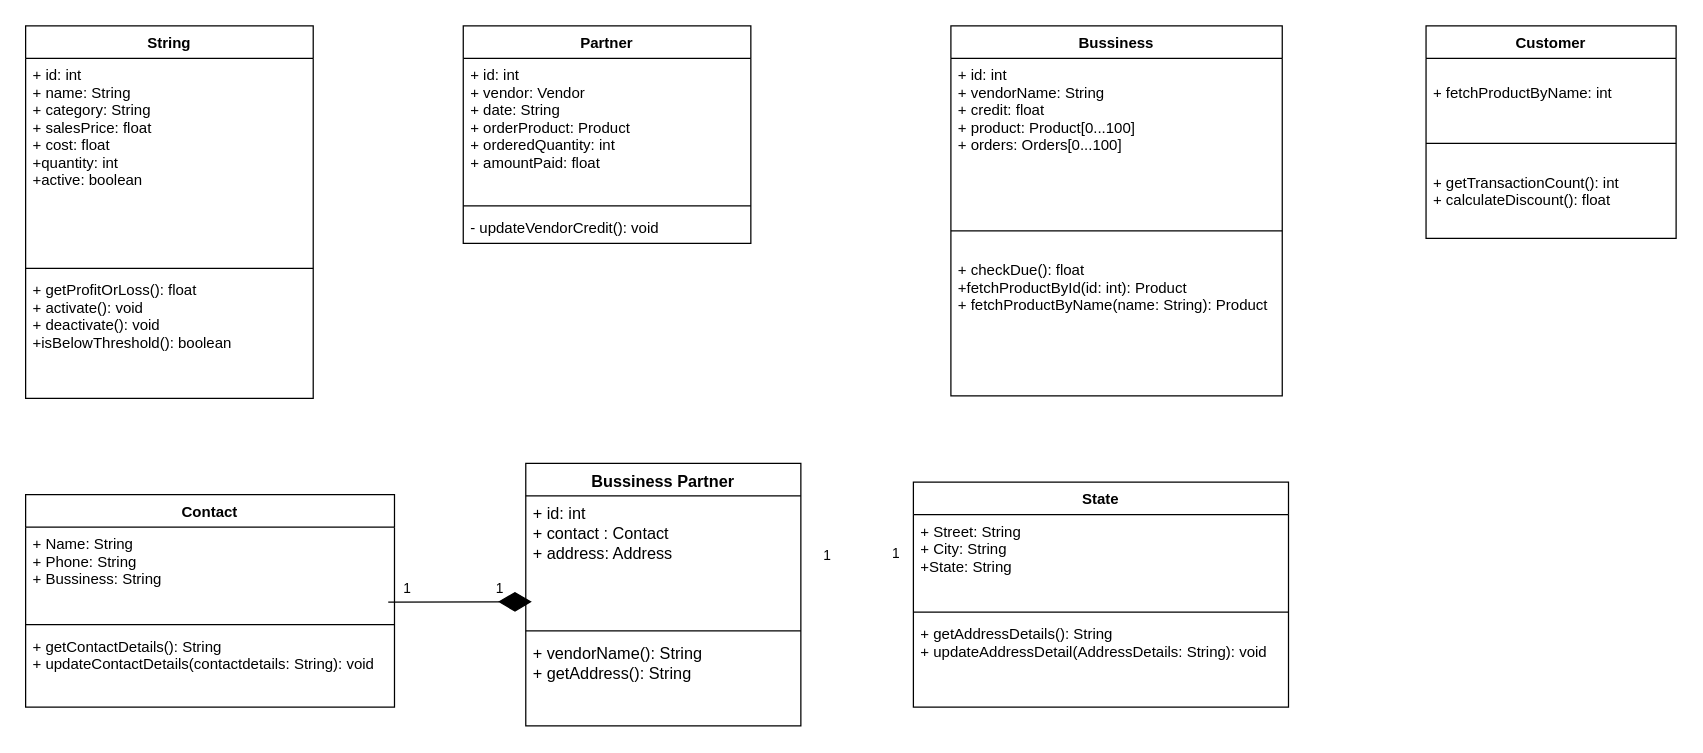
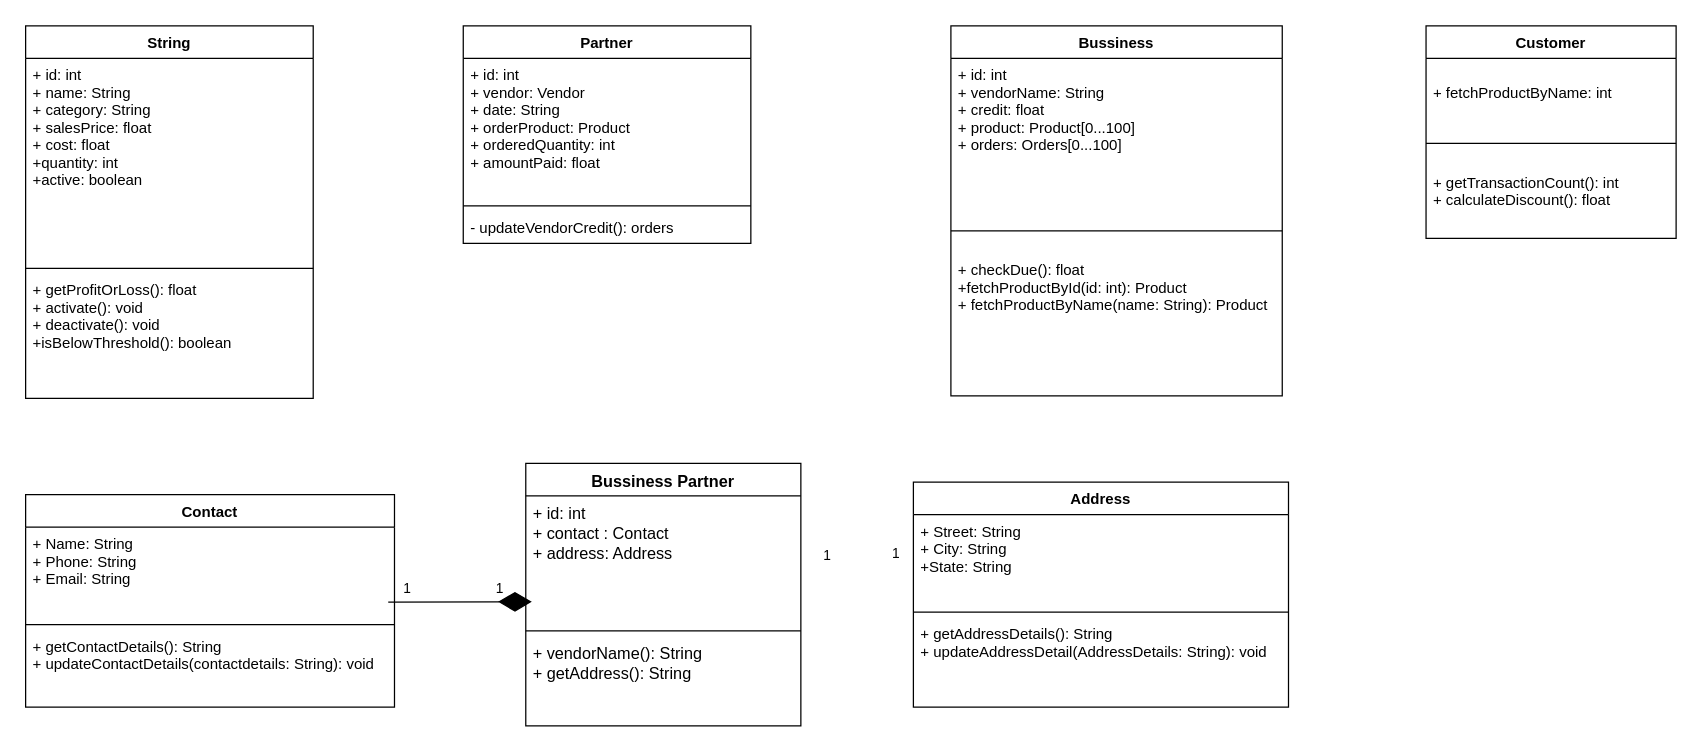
(578, 228) -> (588, 228)
(1100, 499) -> (1100, 499)
(84, 544) -> (84, 544)
